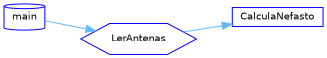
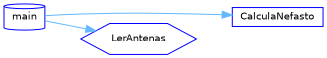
(203, 29) -> (133, 13)
